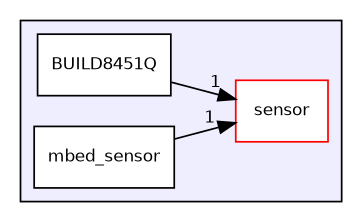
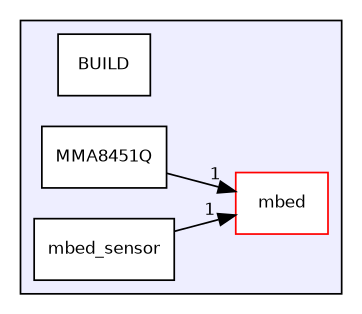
(104, 65) -> (104, 157)
none -> (104, 65)
(282, 111) -> (282, 203)
